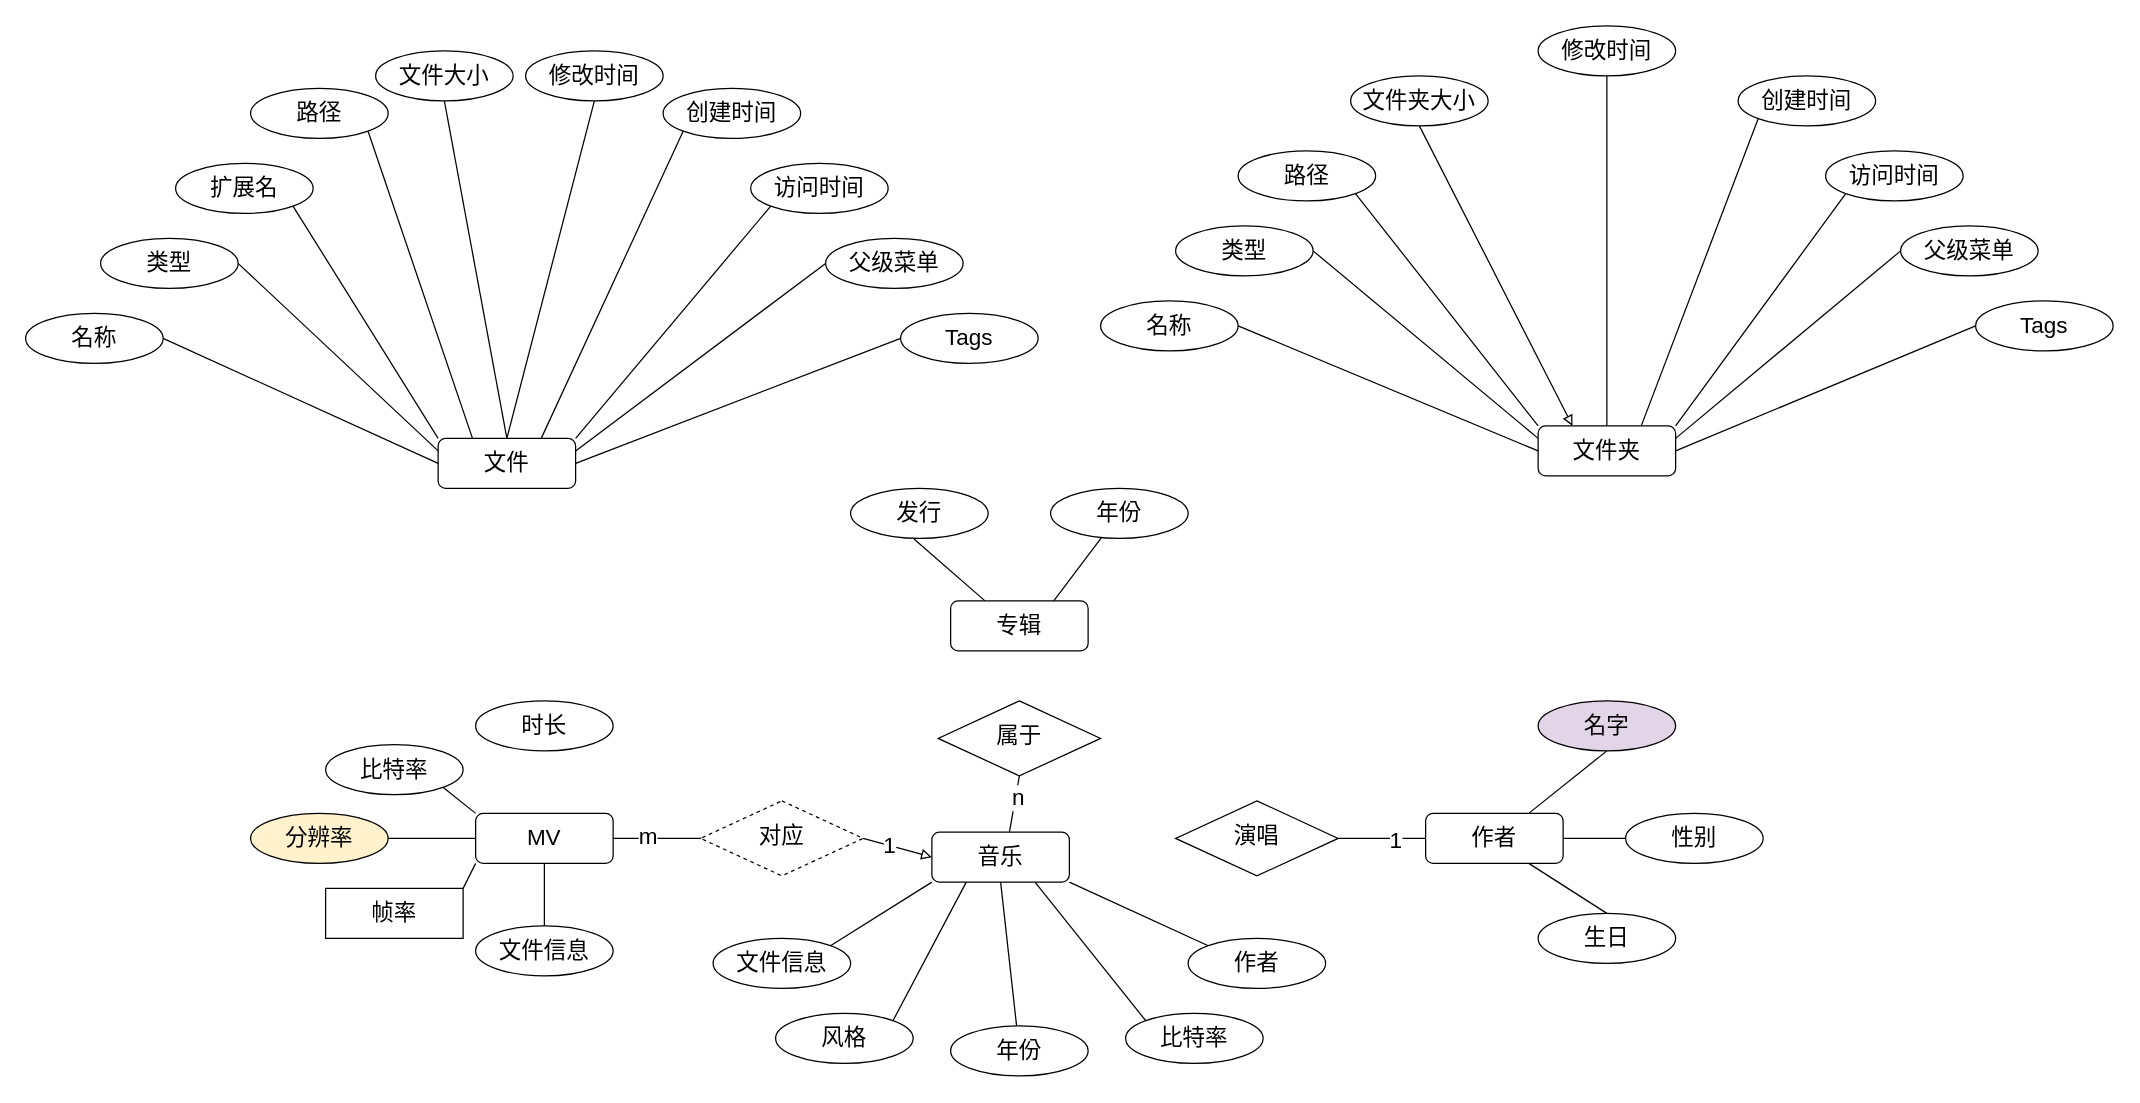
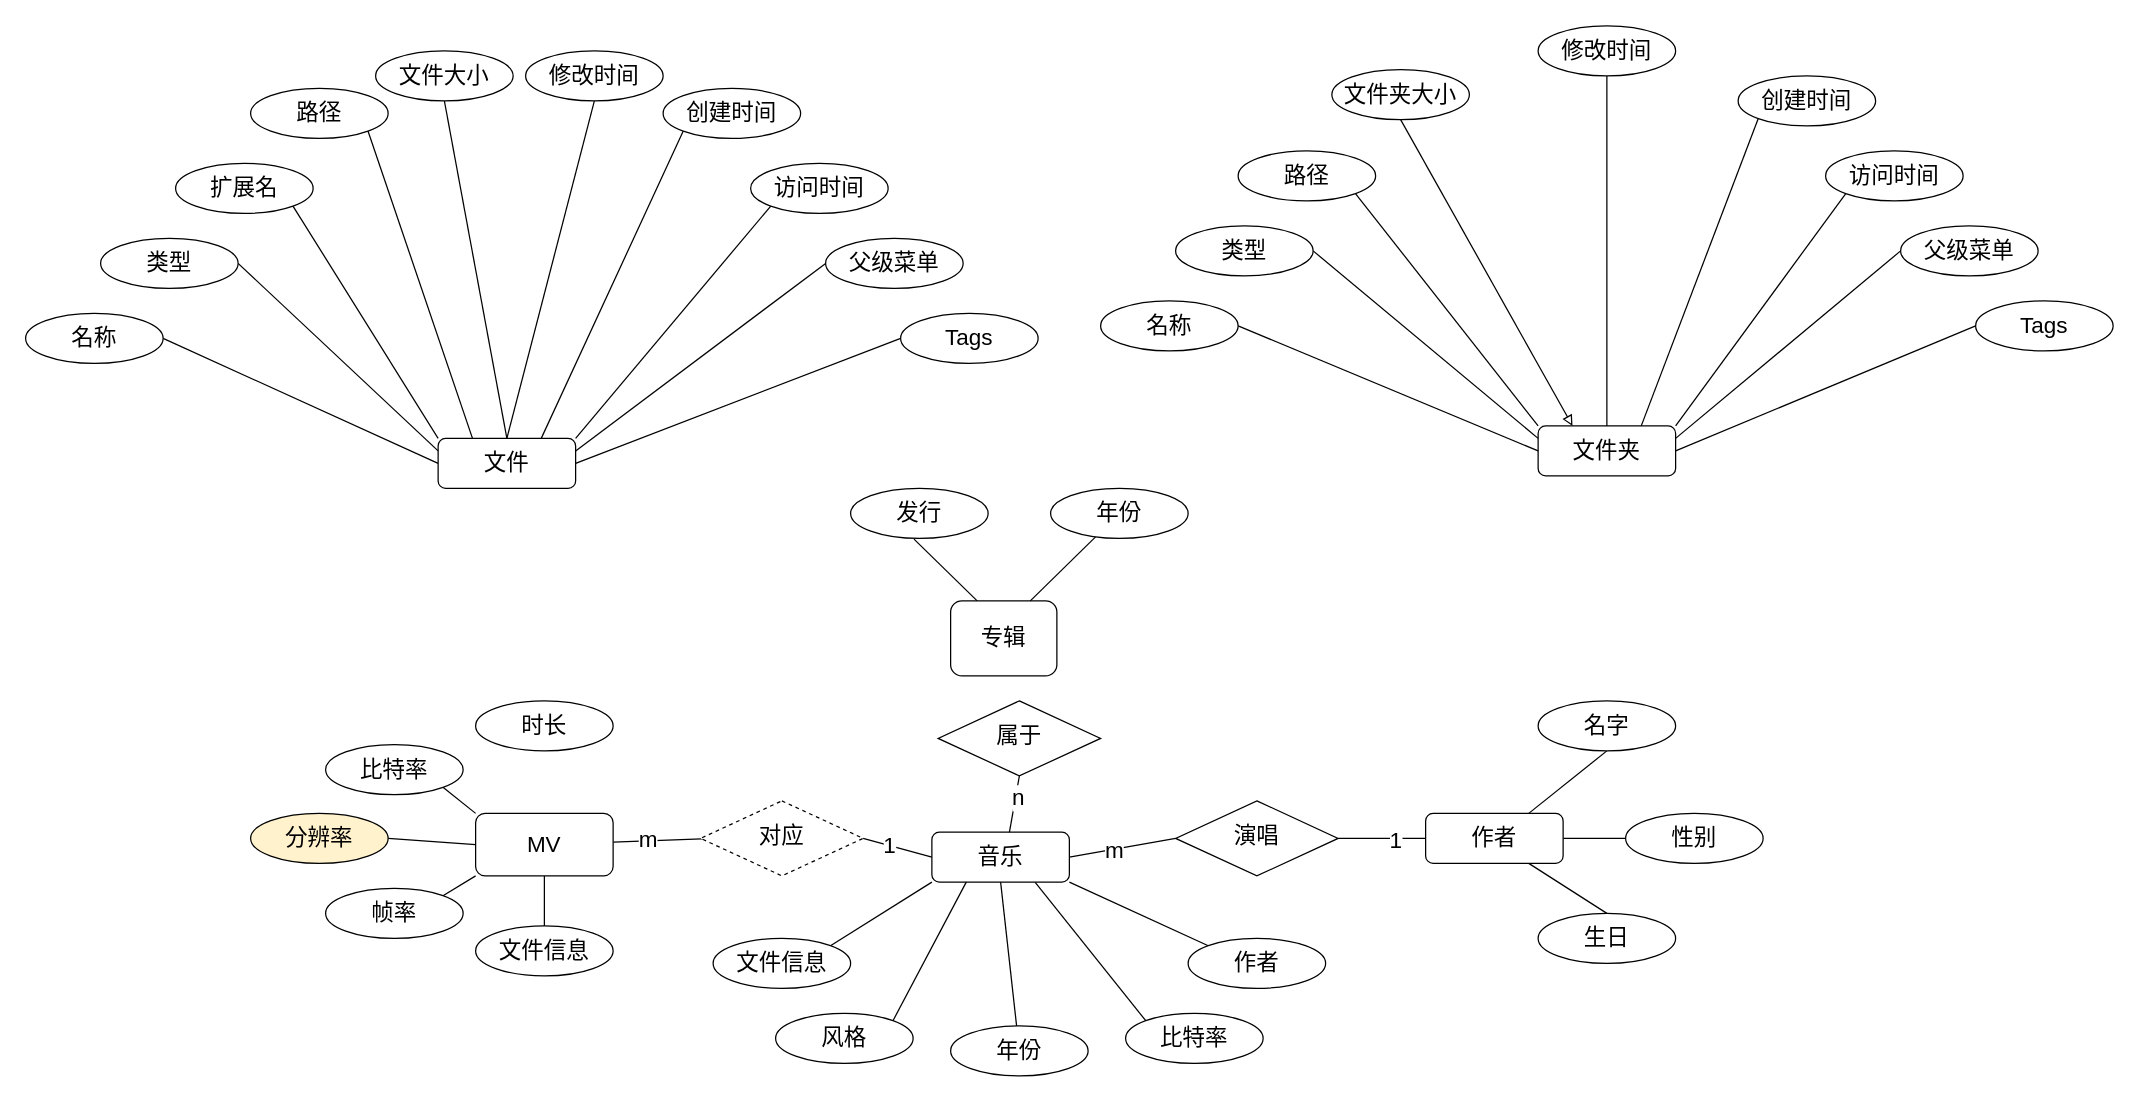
(1419, 101) -> (1401, 94)
(1019, 626) -> (1004, 638)
(1607, 726) -> (1607, 726)
(544, 838) -> (544, 844)
none -> (1122, 848)
(920, 854) -> (925, 855)
(394, 913) -> (394, 913)
